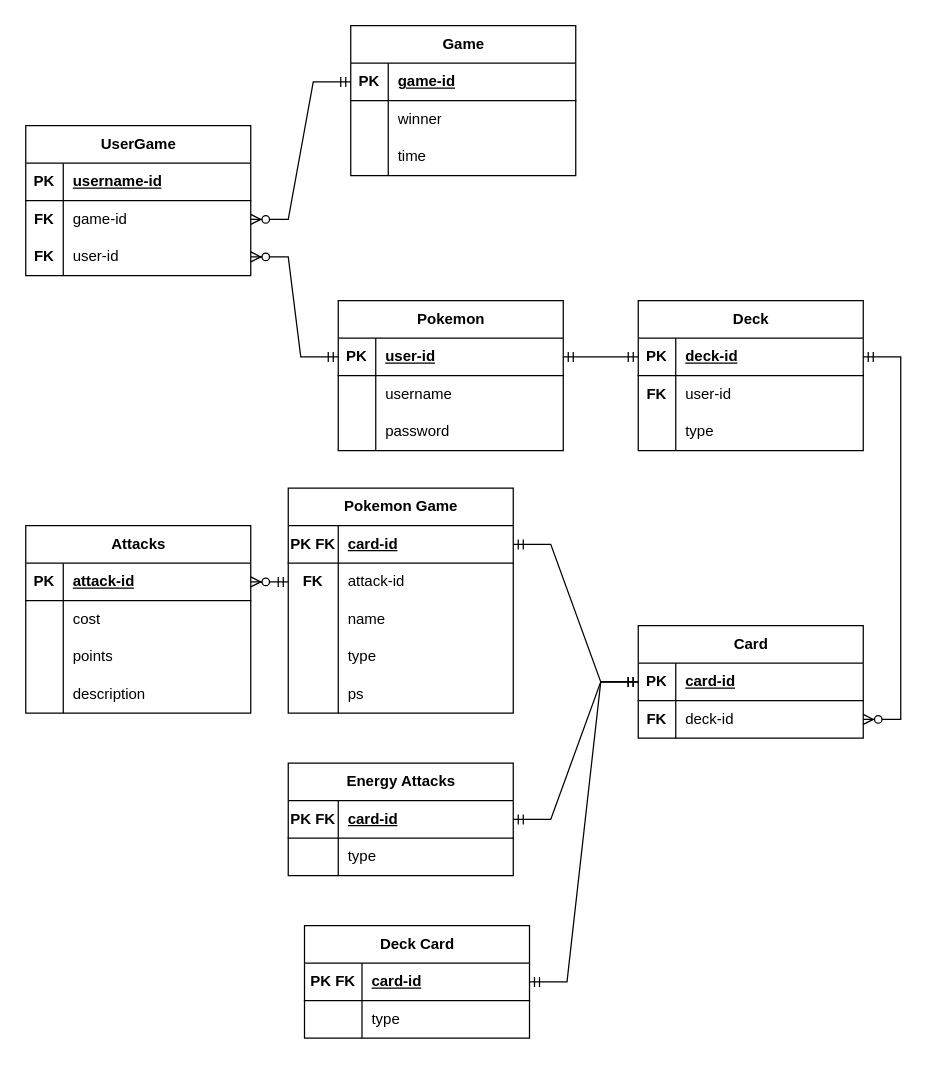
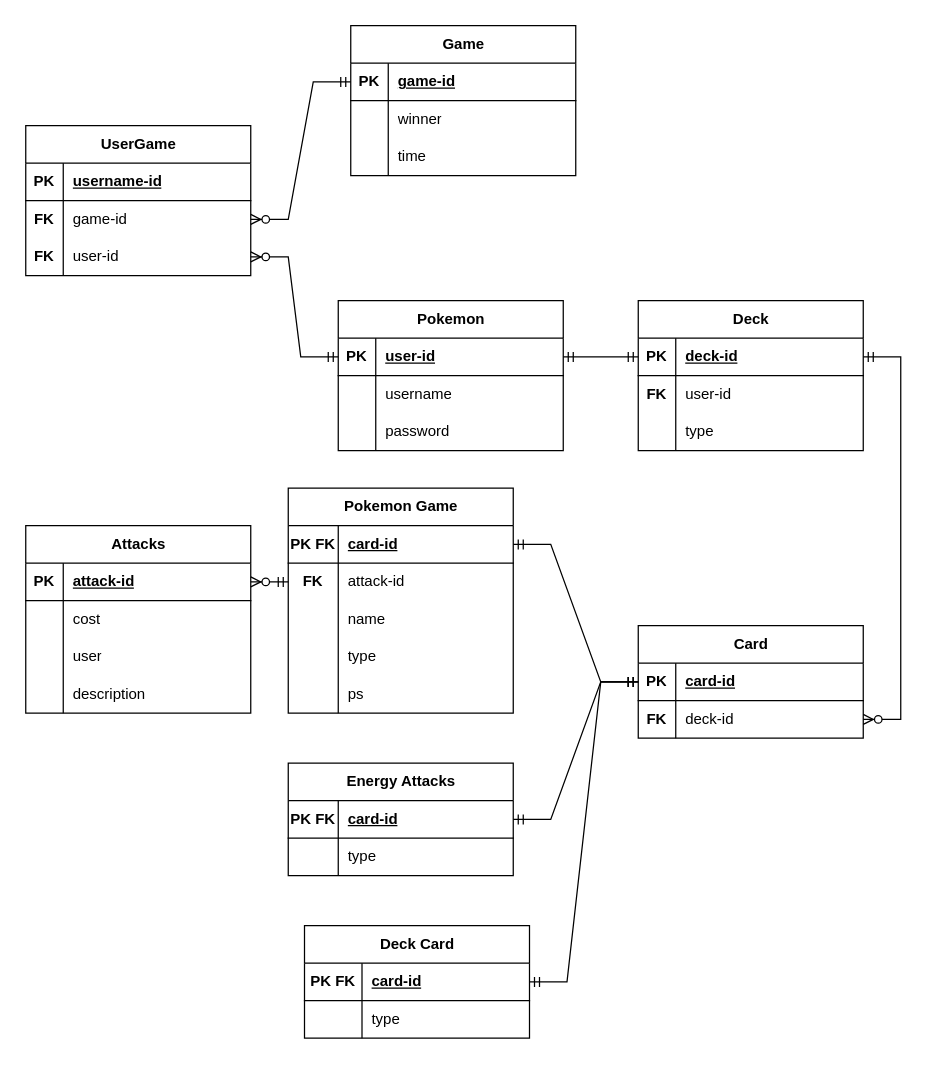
(96, 657) -> (90, 657)
